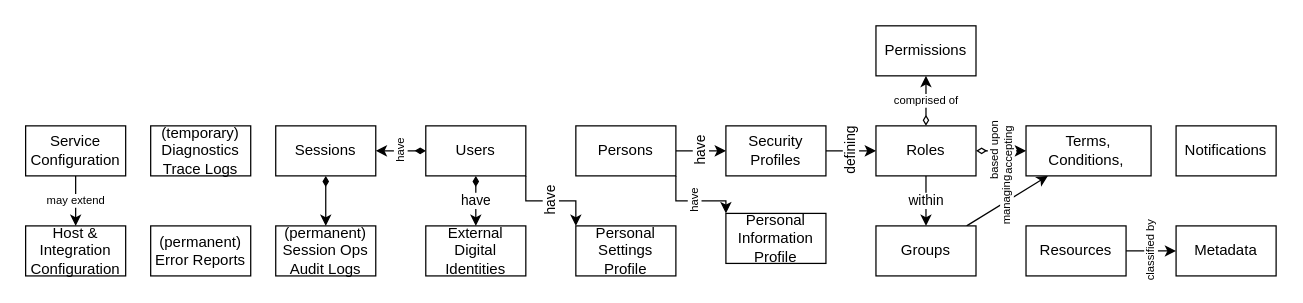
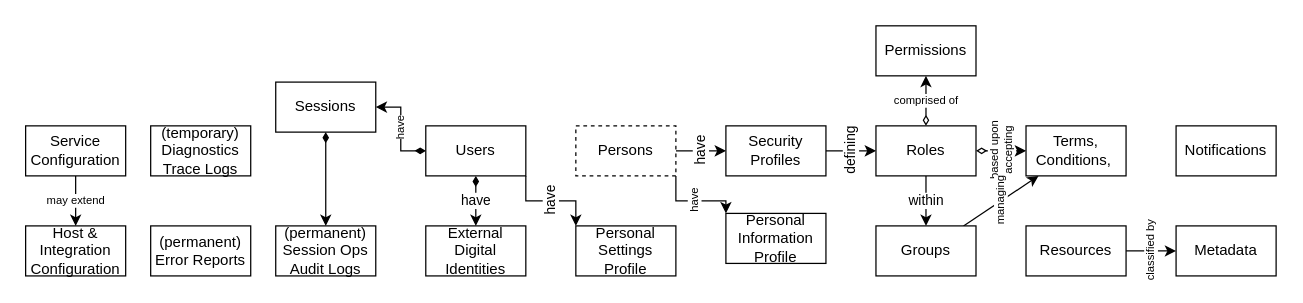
(326, 151) -> (326, 107)
(626, 151) -> (626, 151)
(1088, 151) -> (1076, 151)
